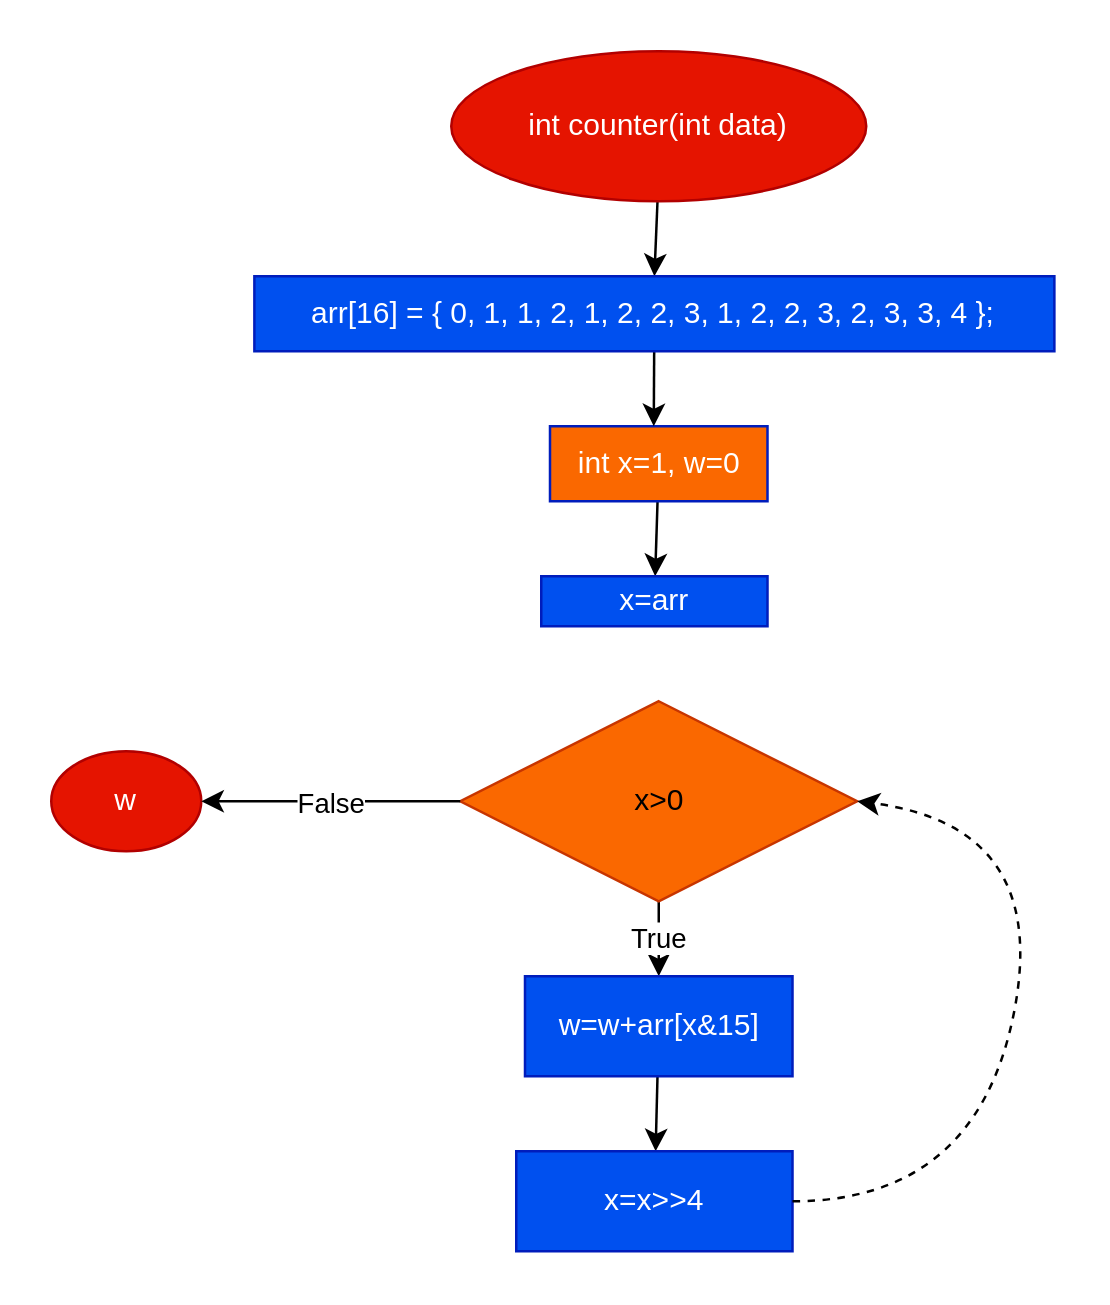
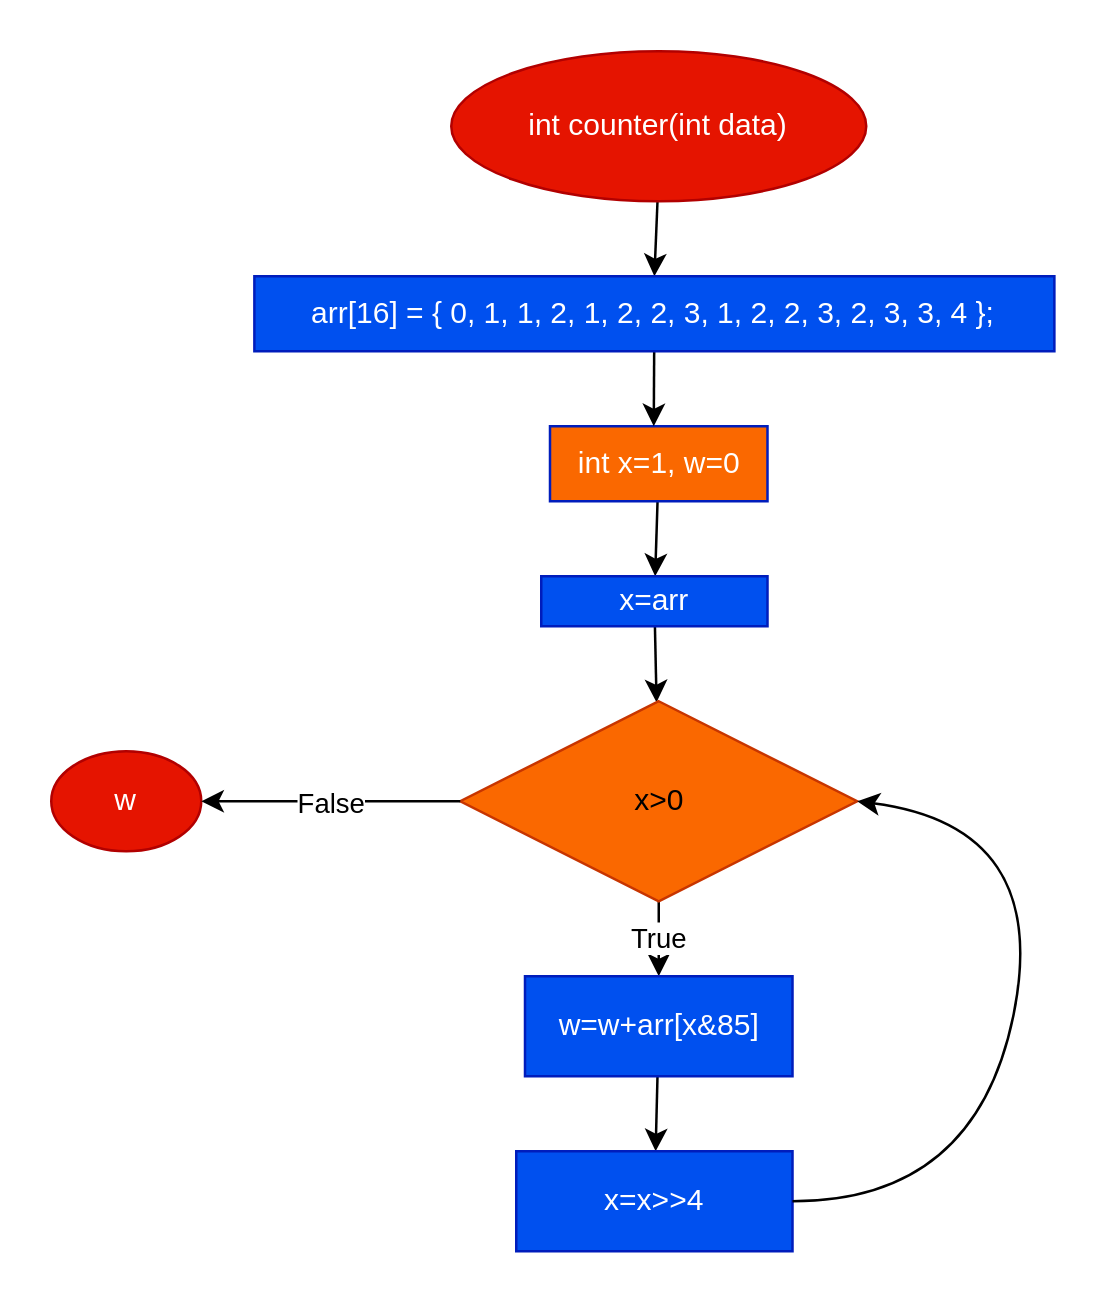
none -> (656, 656)
(1011, 1024) -> (1011, 1024)
(660, 1026) -> (660, 1026)
